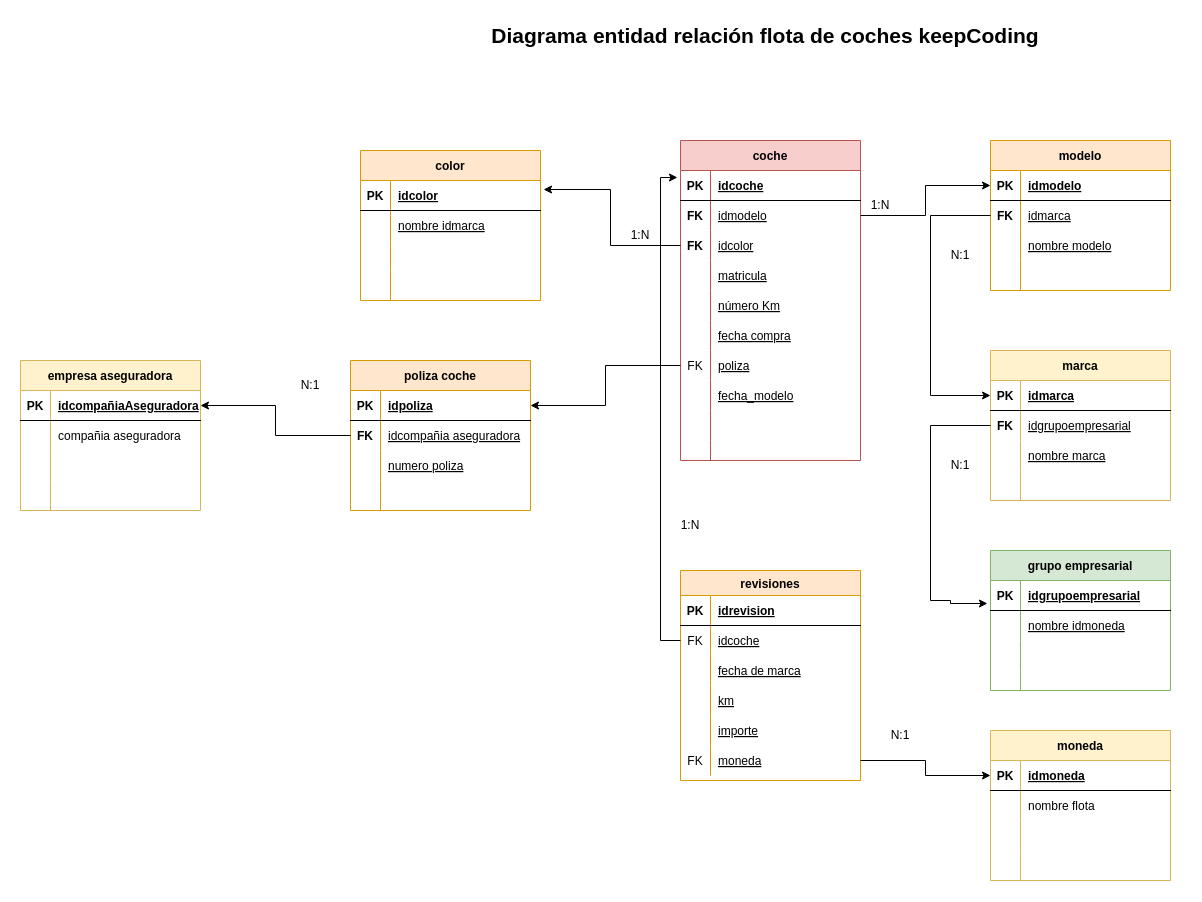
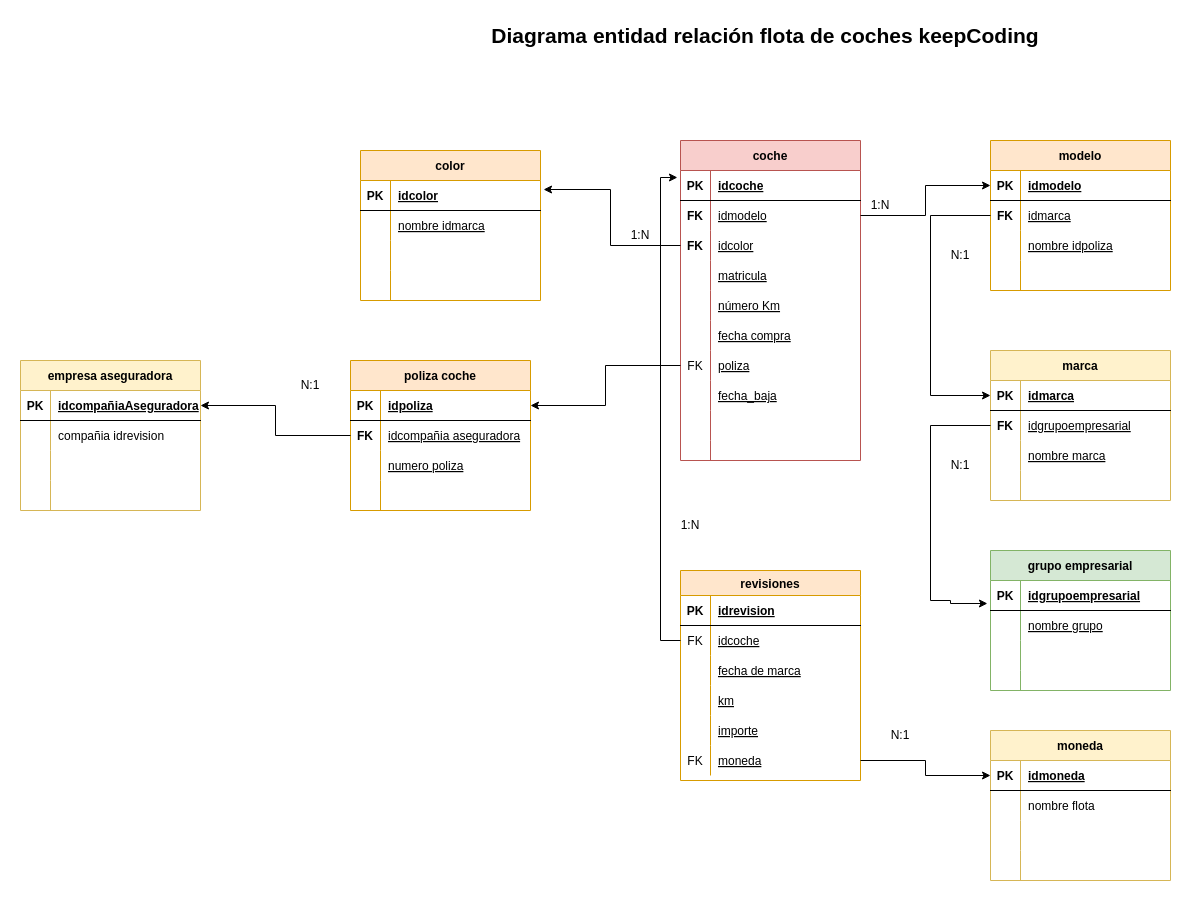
(1069, 246) -> (1072, 246)
(757, 396) -> (752, 396)
(122, 436) -> (114, 436)
(1075, 626) -> (1067, 626)
